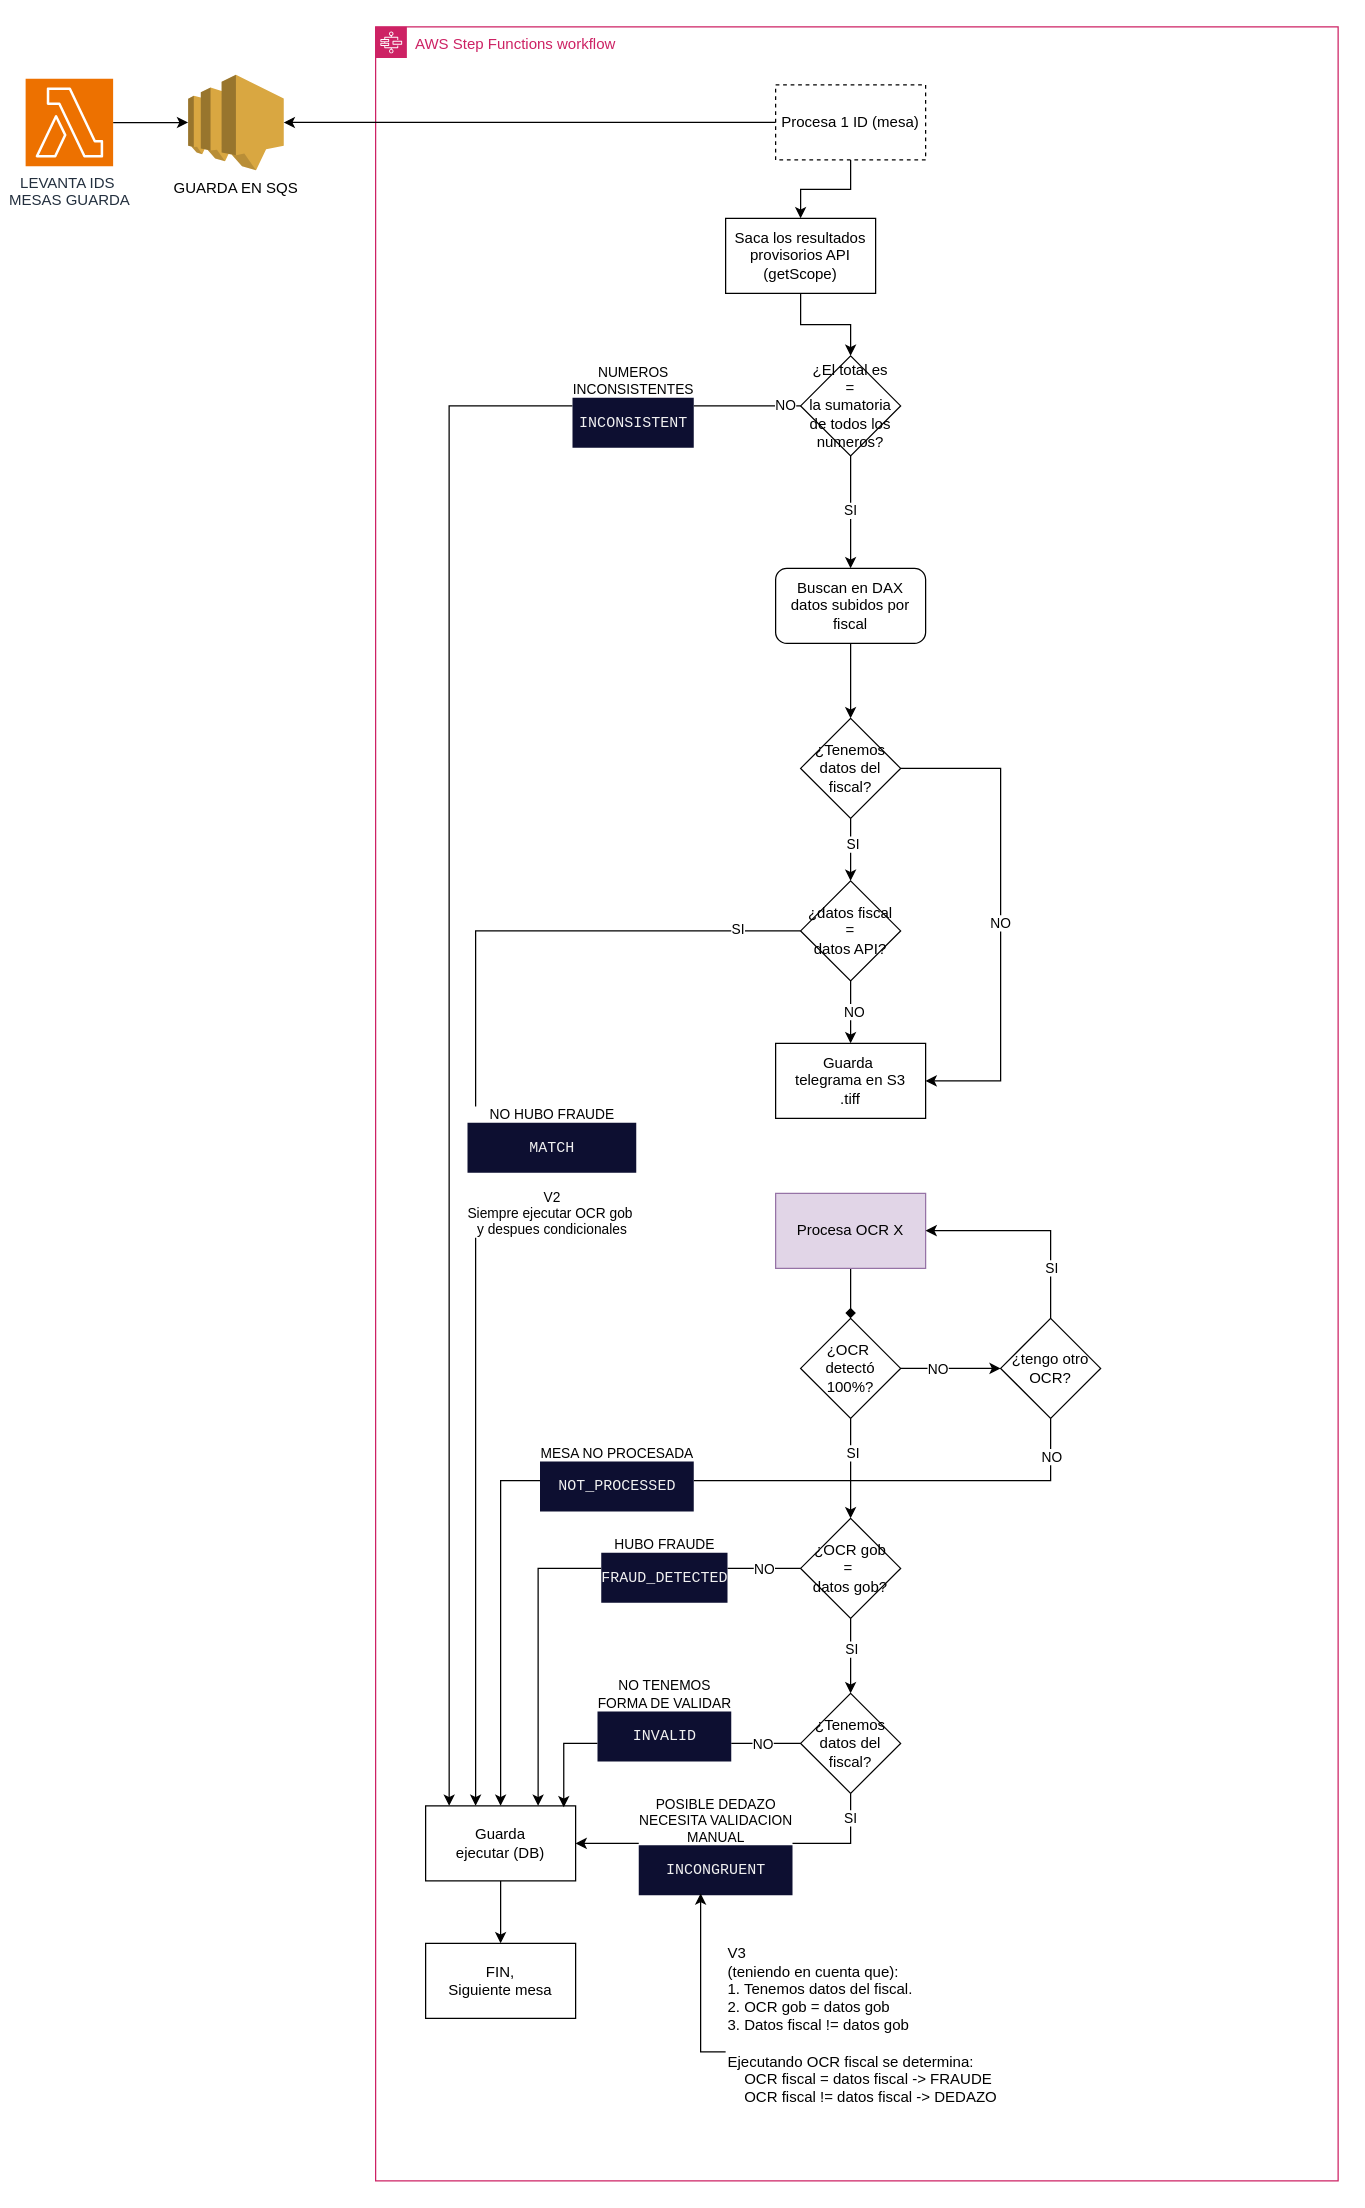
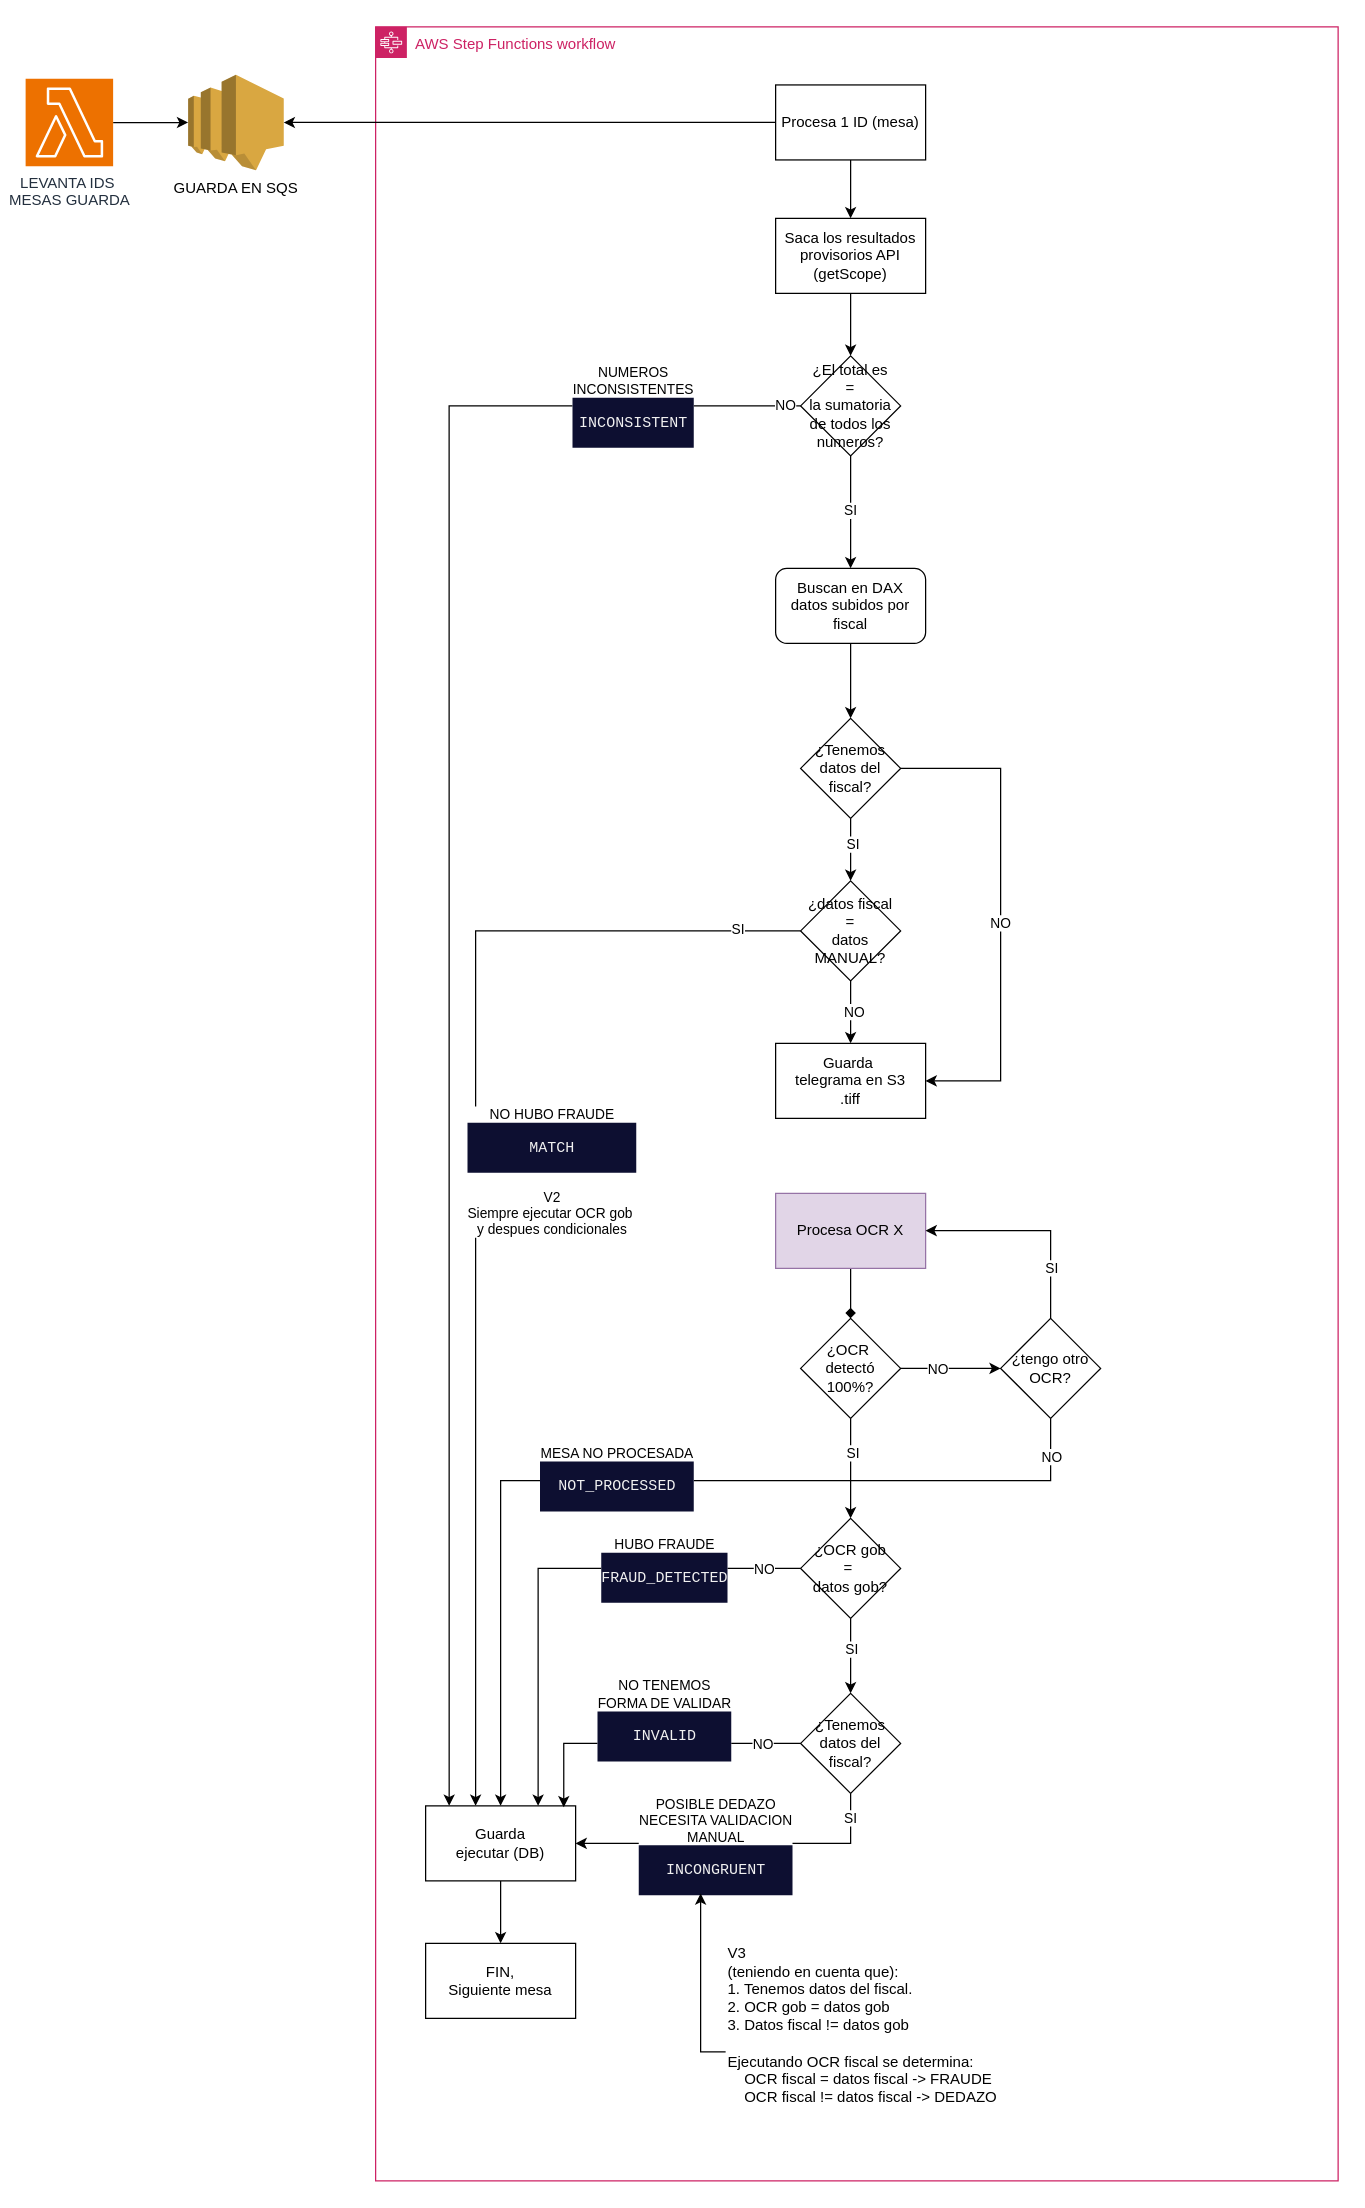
(851, 122) -> (851, 122)
(801, 256) -> (851, 256)
(851, 931) -> (851, 931)
